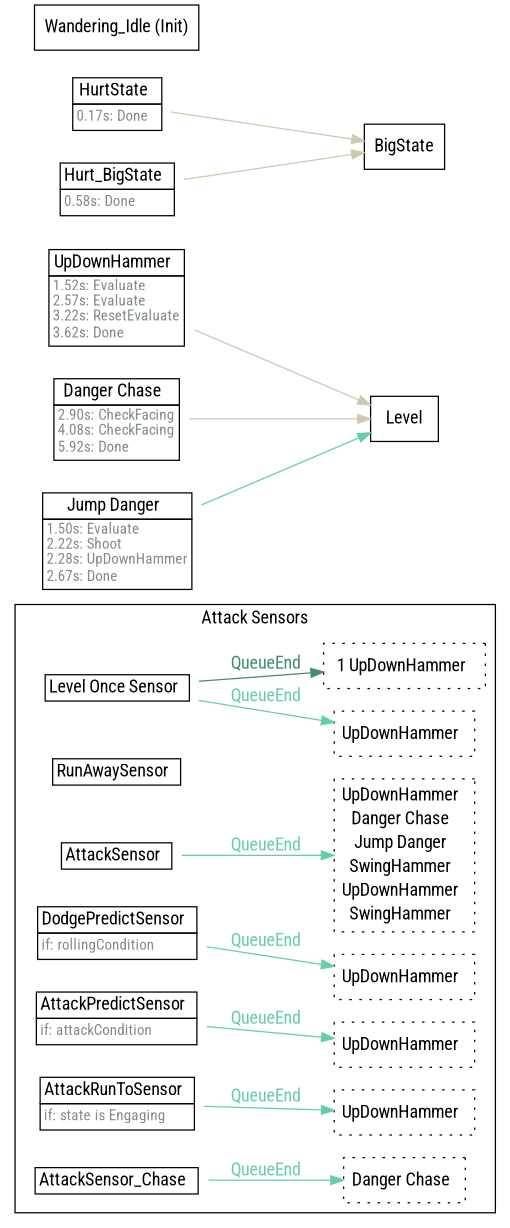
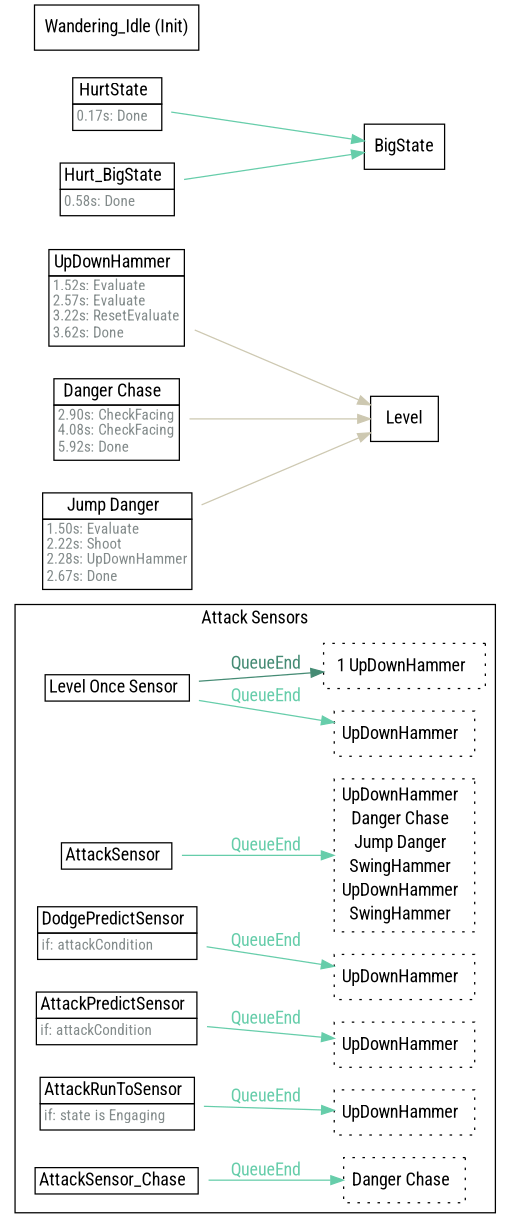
(261, 126) -> (261, 126)
(268, 167) -> (268, 167)
(280, 471) -> (280, 471)
(117, 771) -> none
(98, 945) -> (98, 945)
